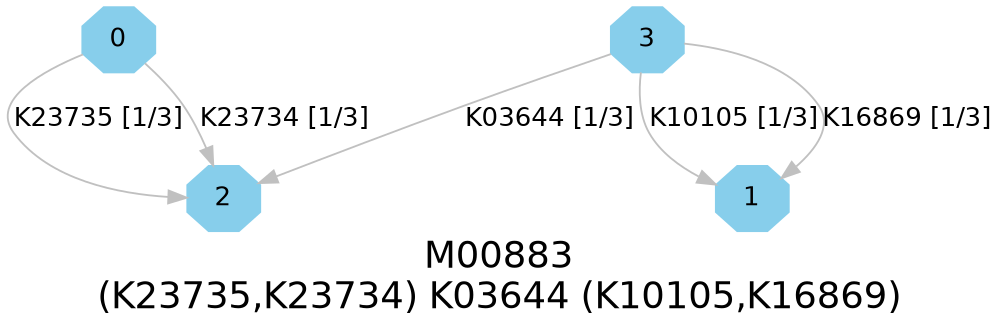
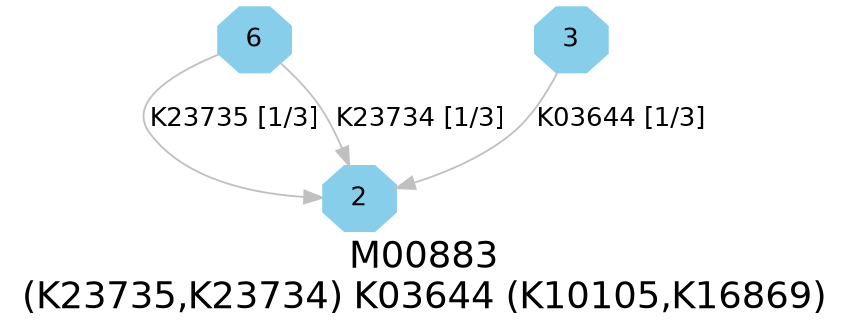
(119, 40) -> (255, 40)
(752, 199) -> none
